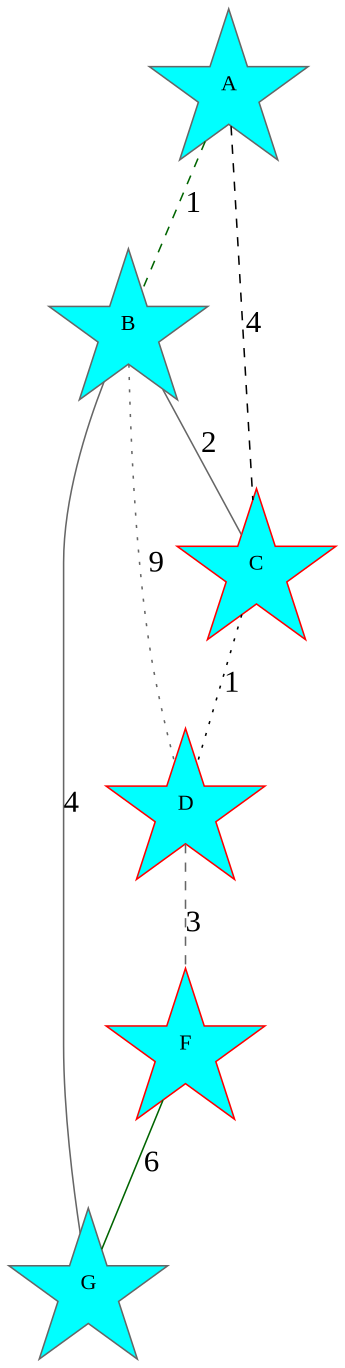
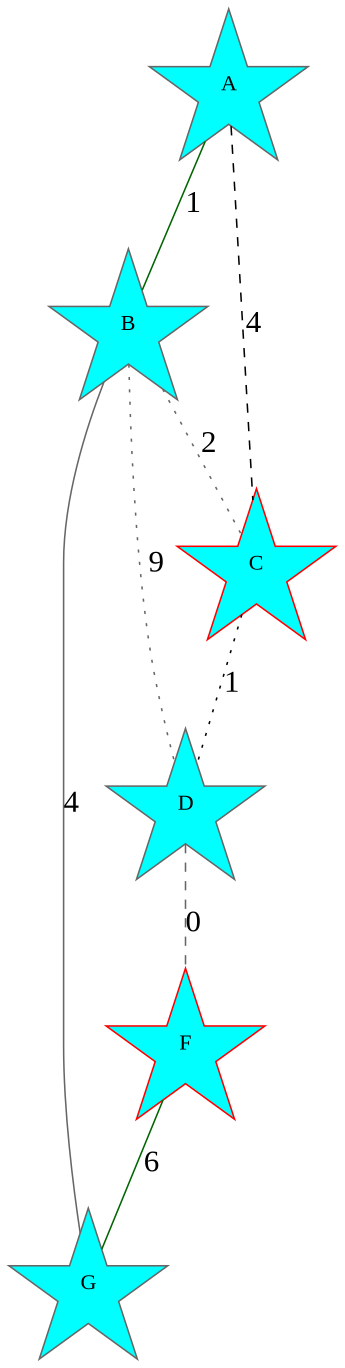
(174, 216) -> (174, 216)
(202, 462) -> (202, 462)
(186, 804) -> (186, 804)
(193, 924) -> (193, 924)
